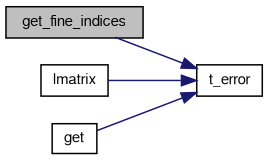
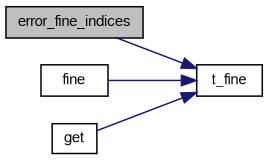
(75, 22) -> (75, 22)
(75, 80) -> (75, 80)
(230, 80) -> (230, 80)
